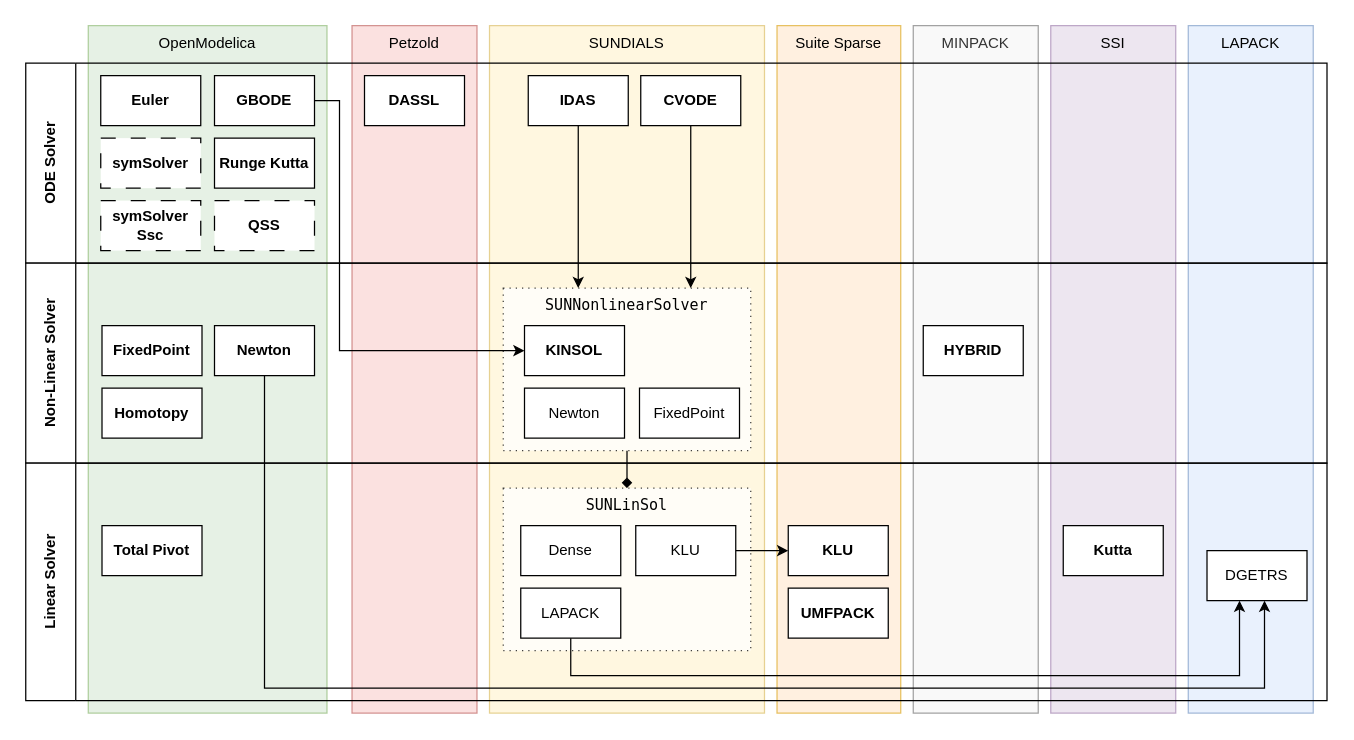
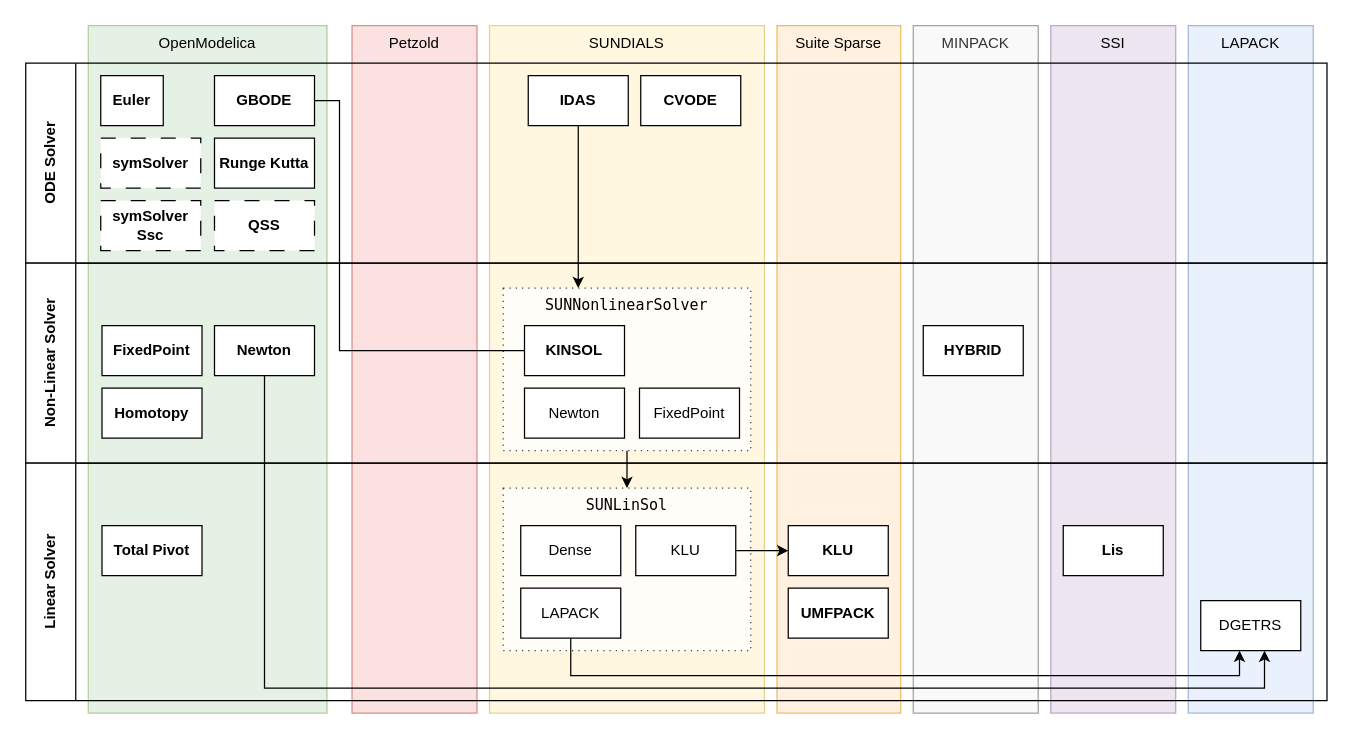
(151, 101) -> (132, 101)
(414, 101) -> none
(691, 203) -> none
(514, 351) -> (517, 351)
(627, 477) -> (627, 478)
(1113, 551) -> (1113, 551)
(1257, 576) -> (1251, 626)
